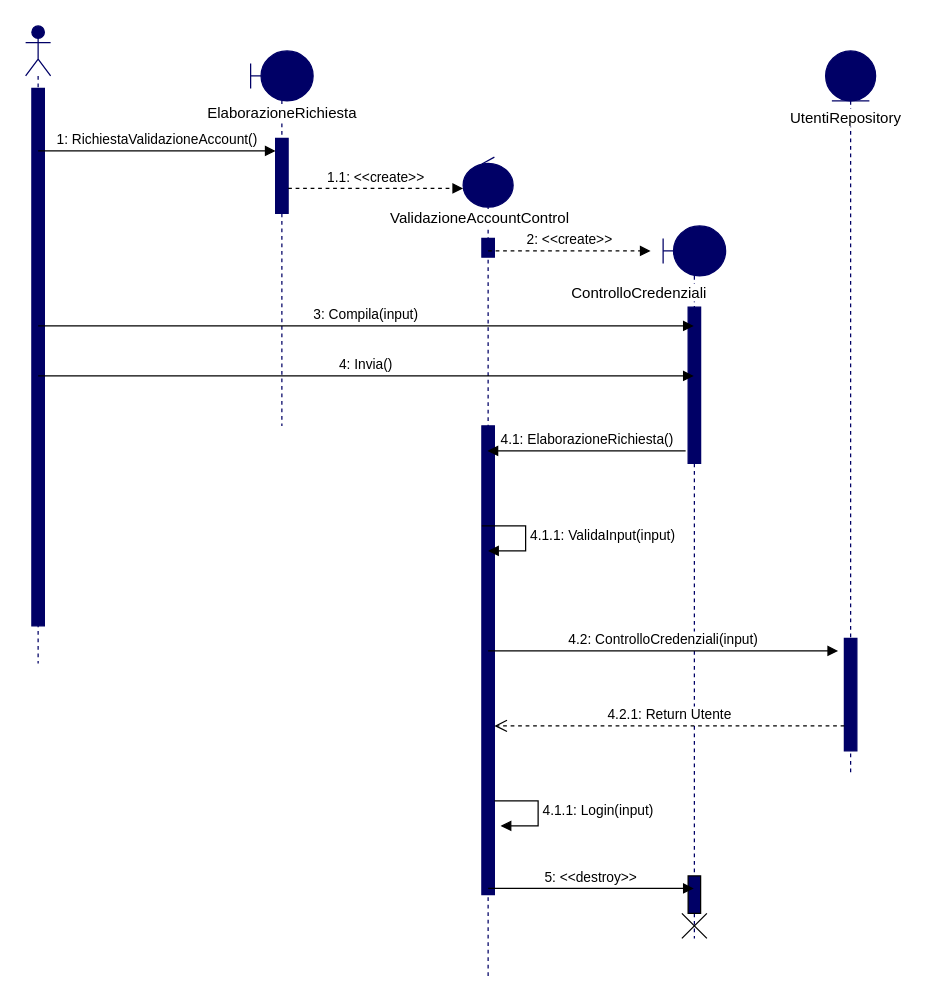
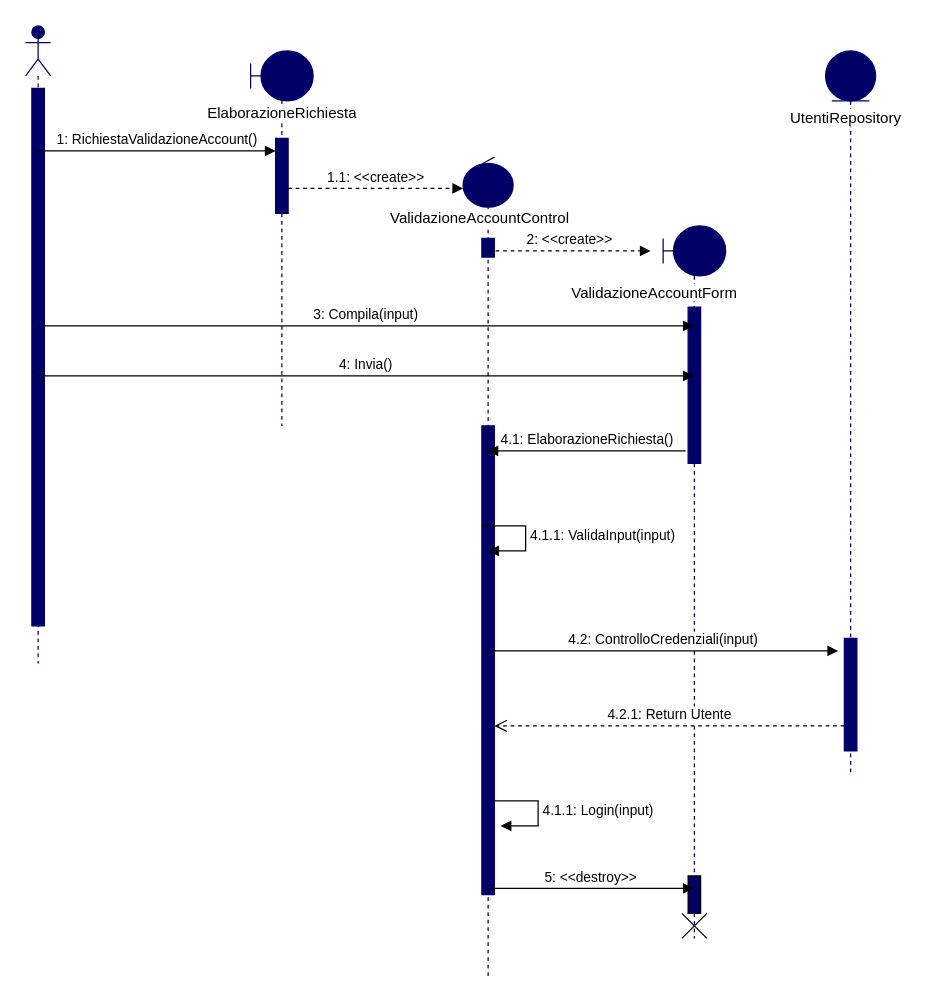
(646, 293) -> (658, 302)
